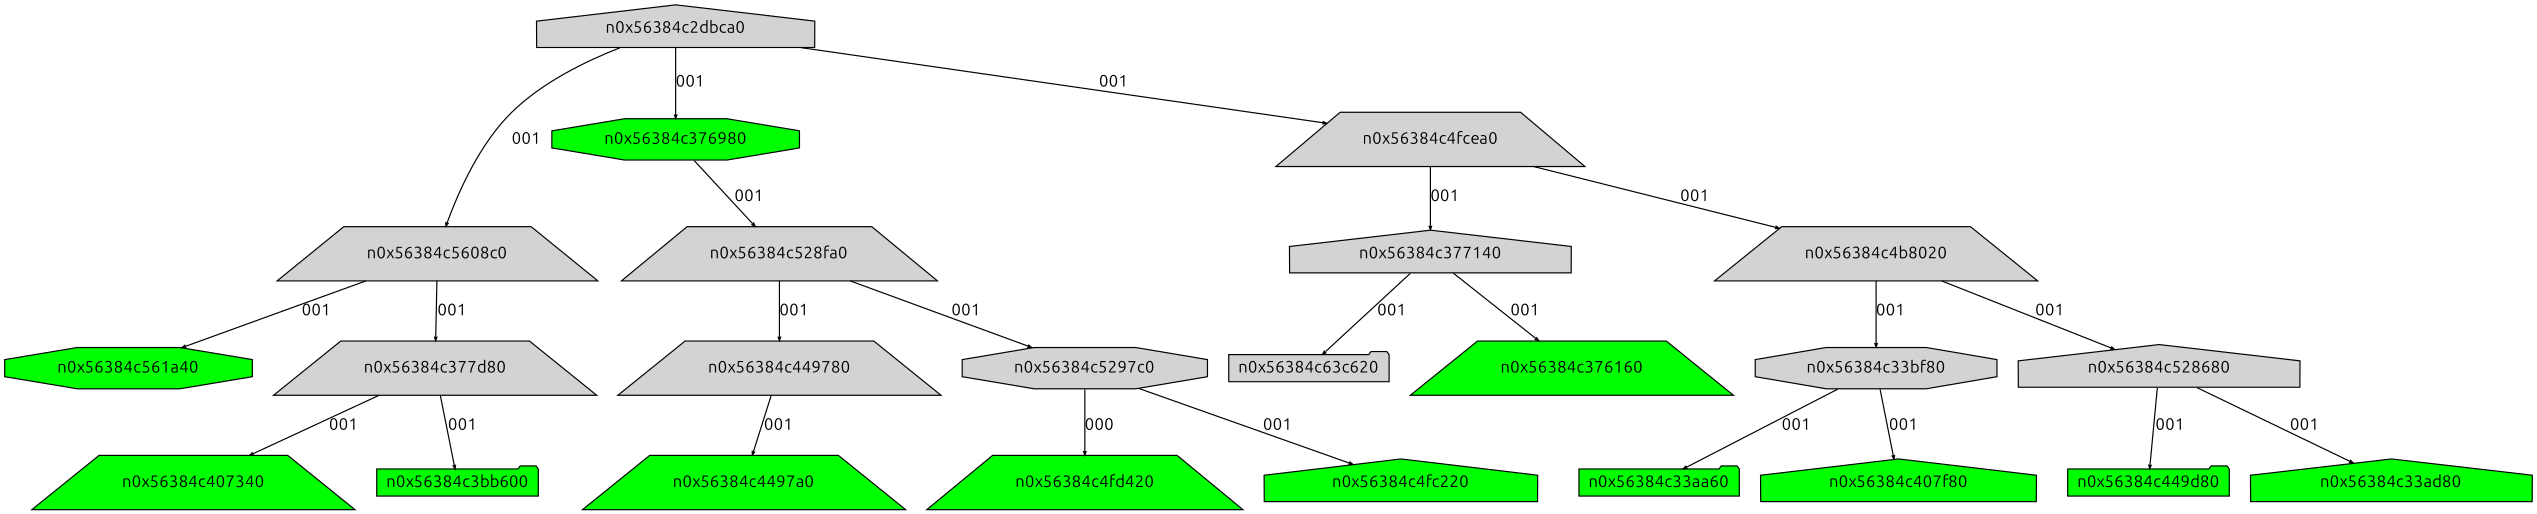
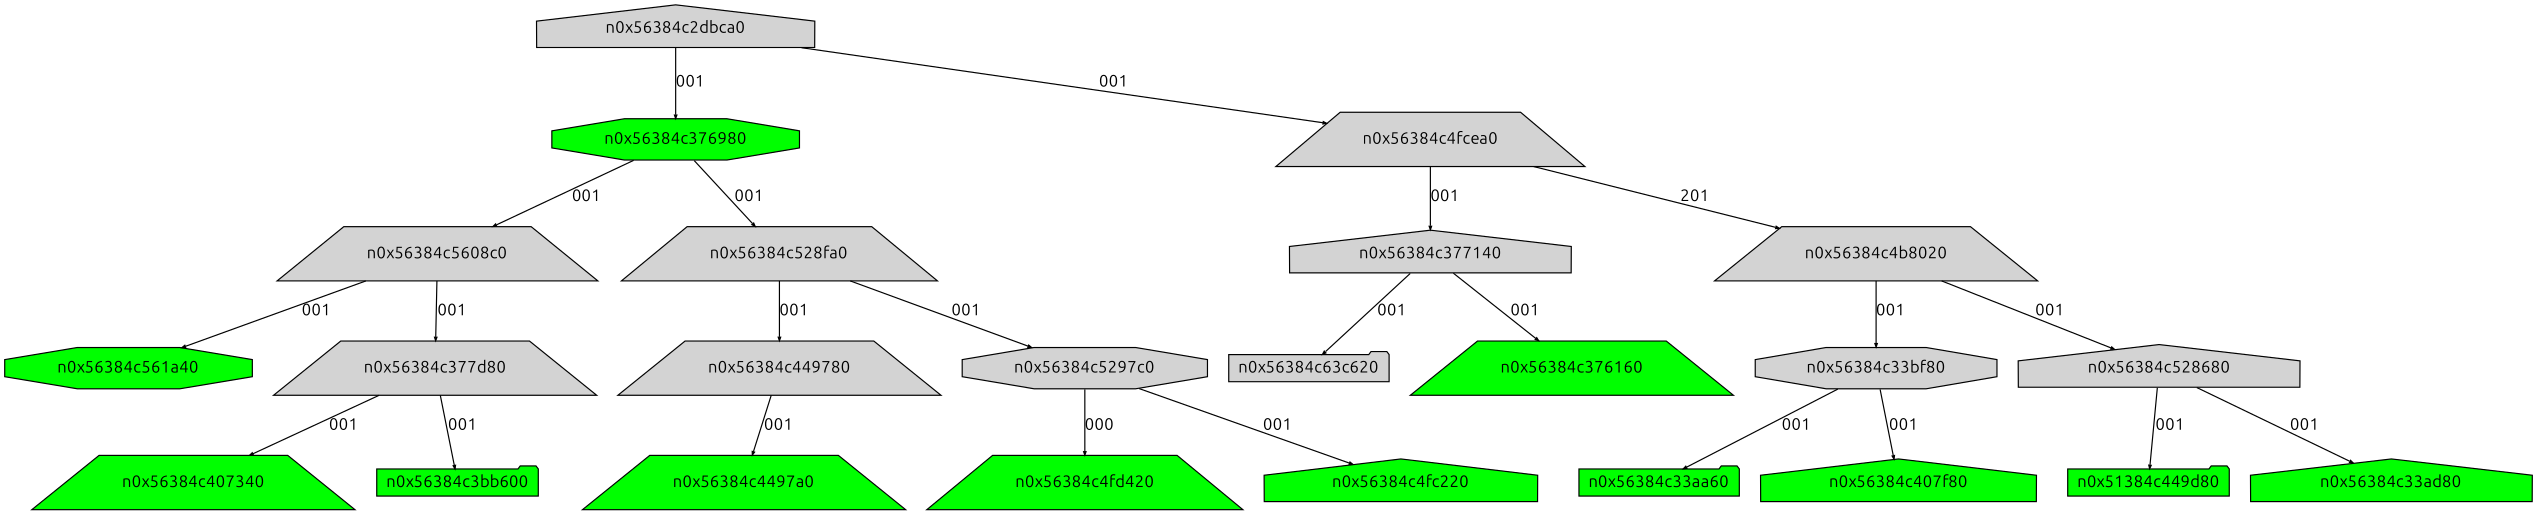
(511, 113) -> (565, 193)
(1695, 197) -> (1695, 197)
(2148, 483) -> (2148, 483)
